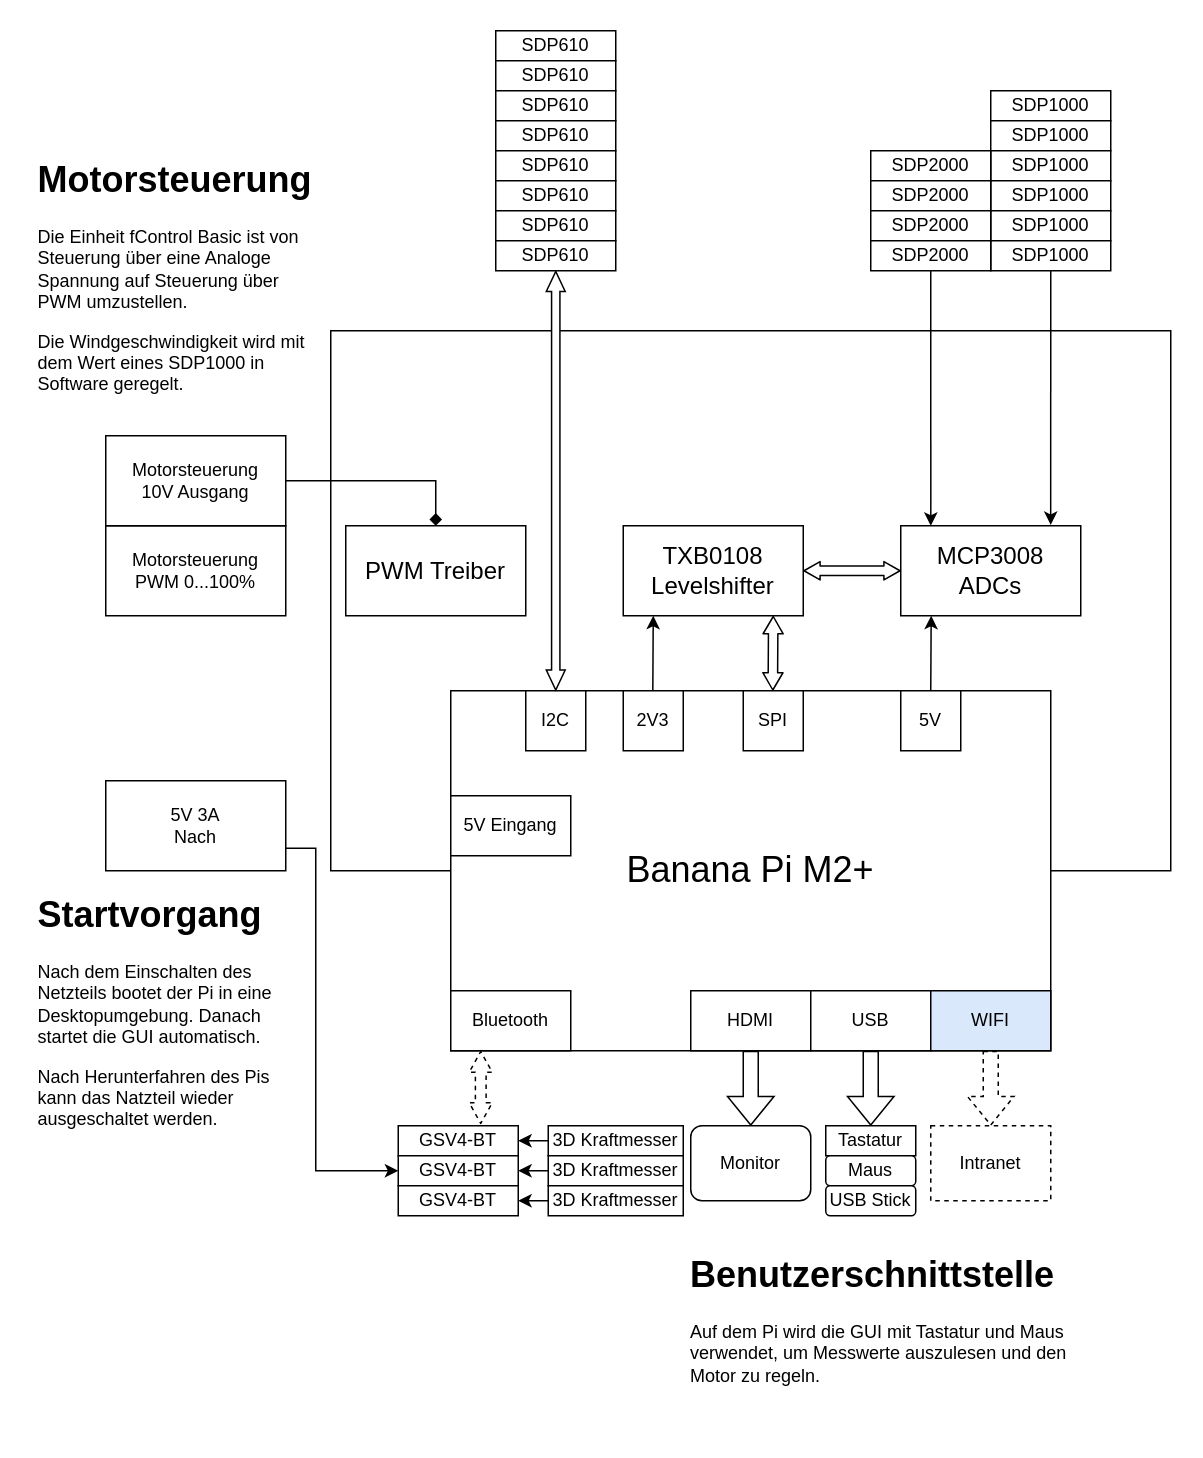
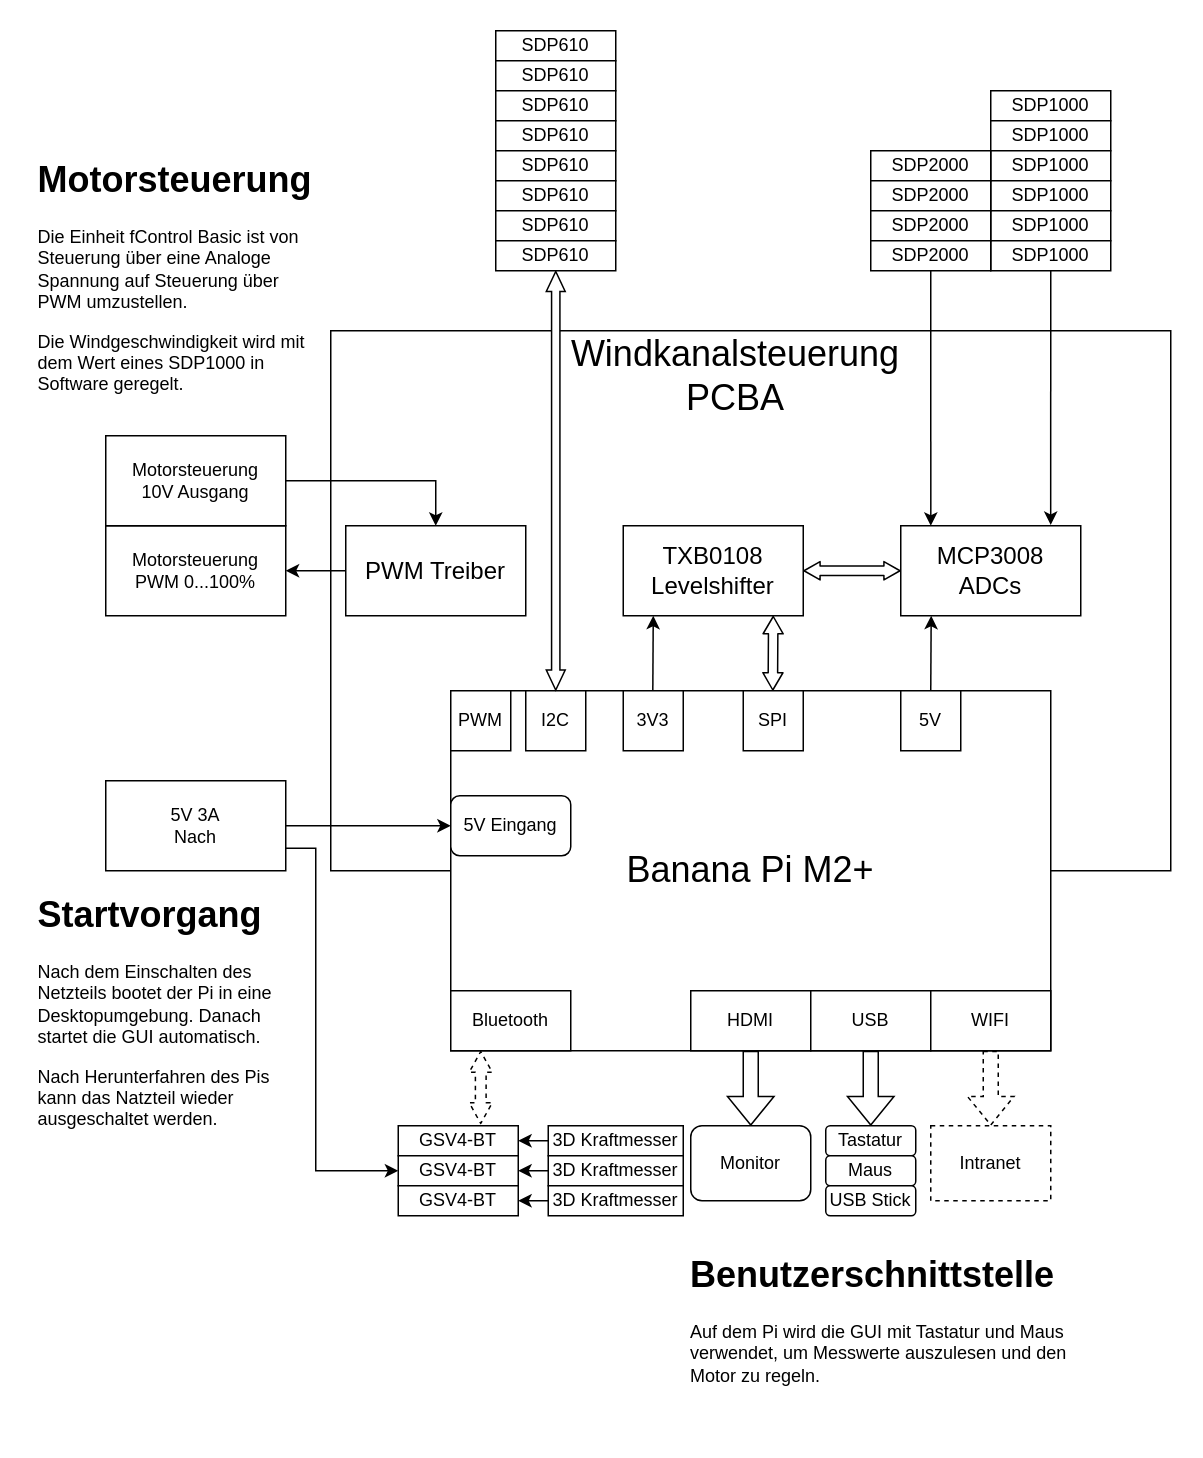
none -> (736, 376)
(436, 513) -> (436, 514)
none -> (321, 571)
none -> (481, 721)
(653, 721) -> (653, 721)
none -> (363, 826)
(511, 826) -> (511, 826)
(991, 1021) -> (991, 1021)
(871, 1141) -> (871, 1141)
